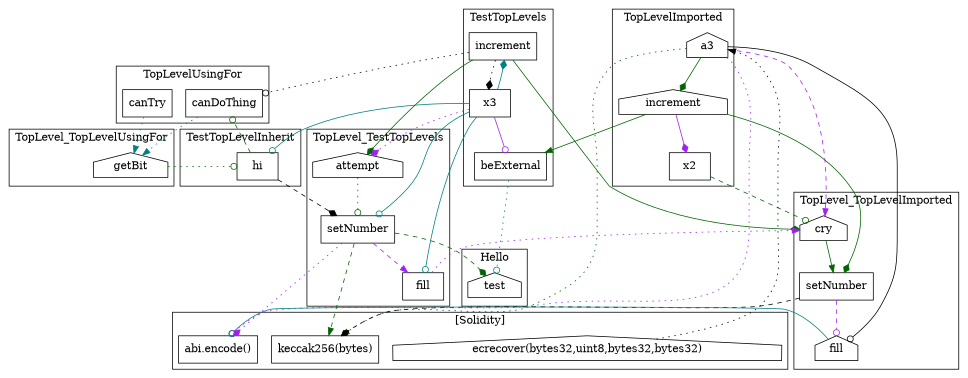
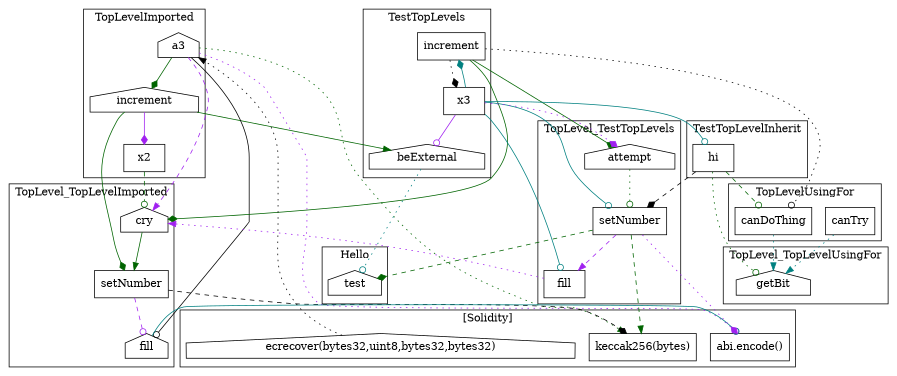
(199, 166) -> (720, 227)
(511, 166) -> (427, 158)
